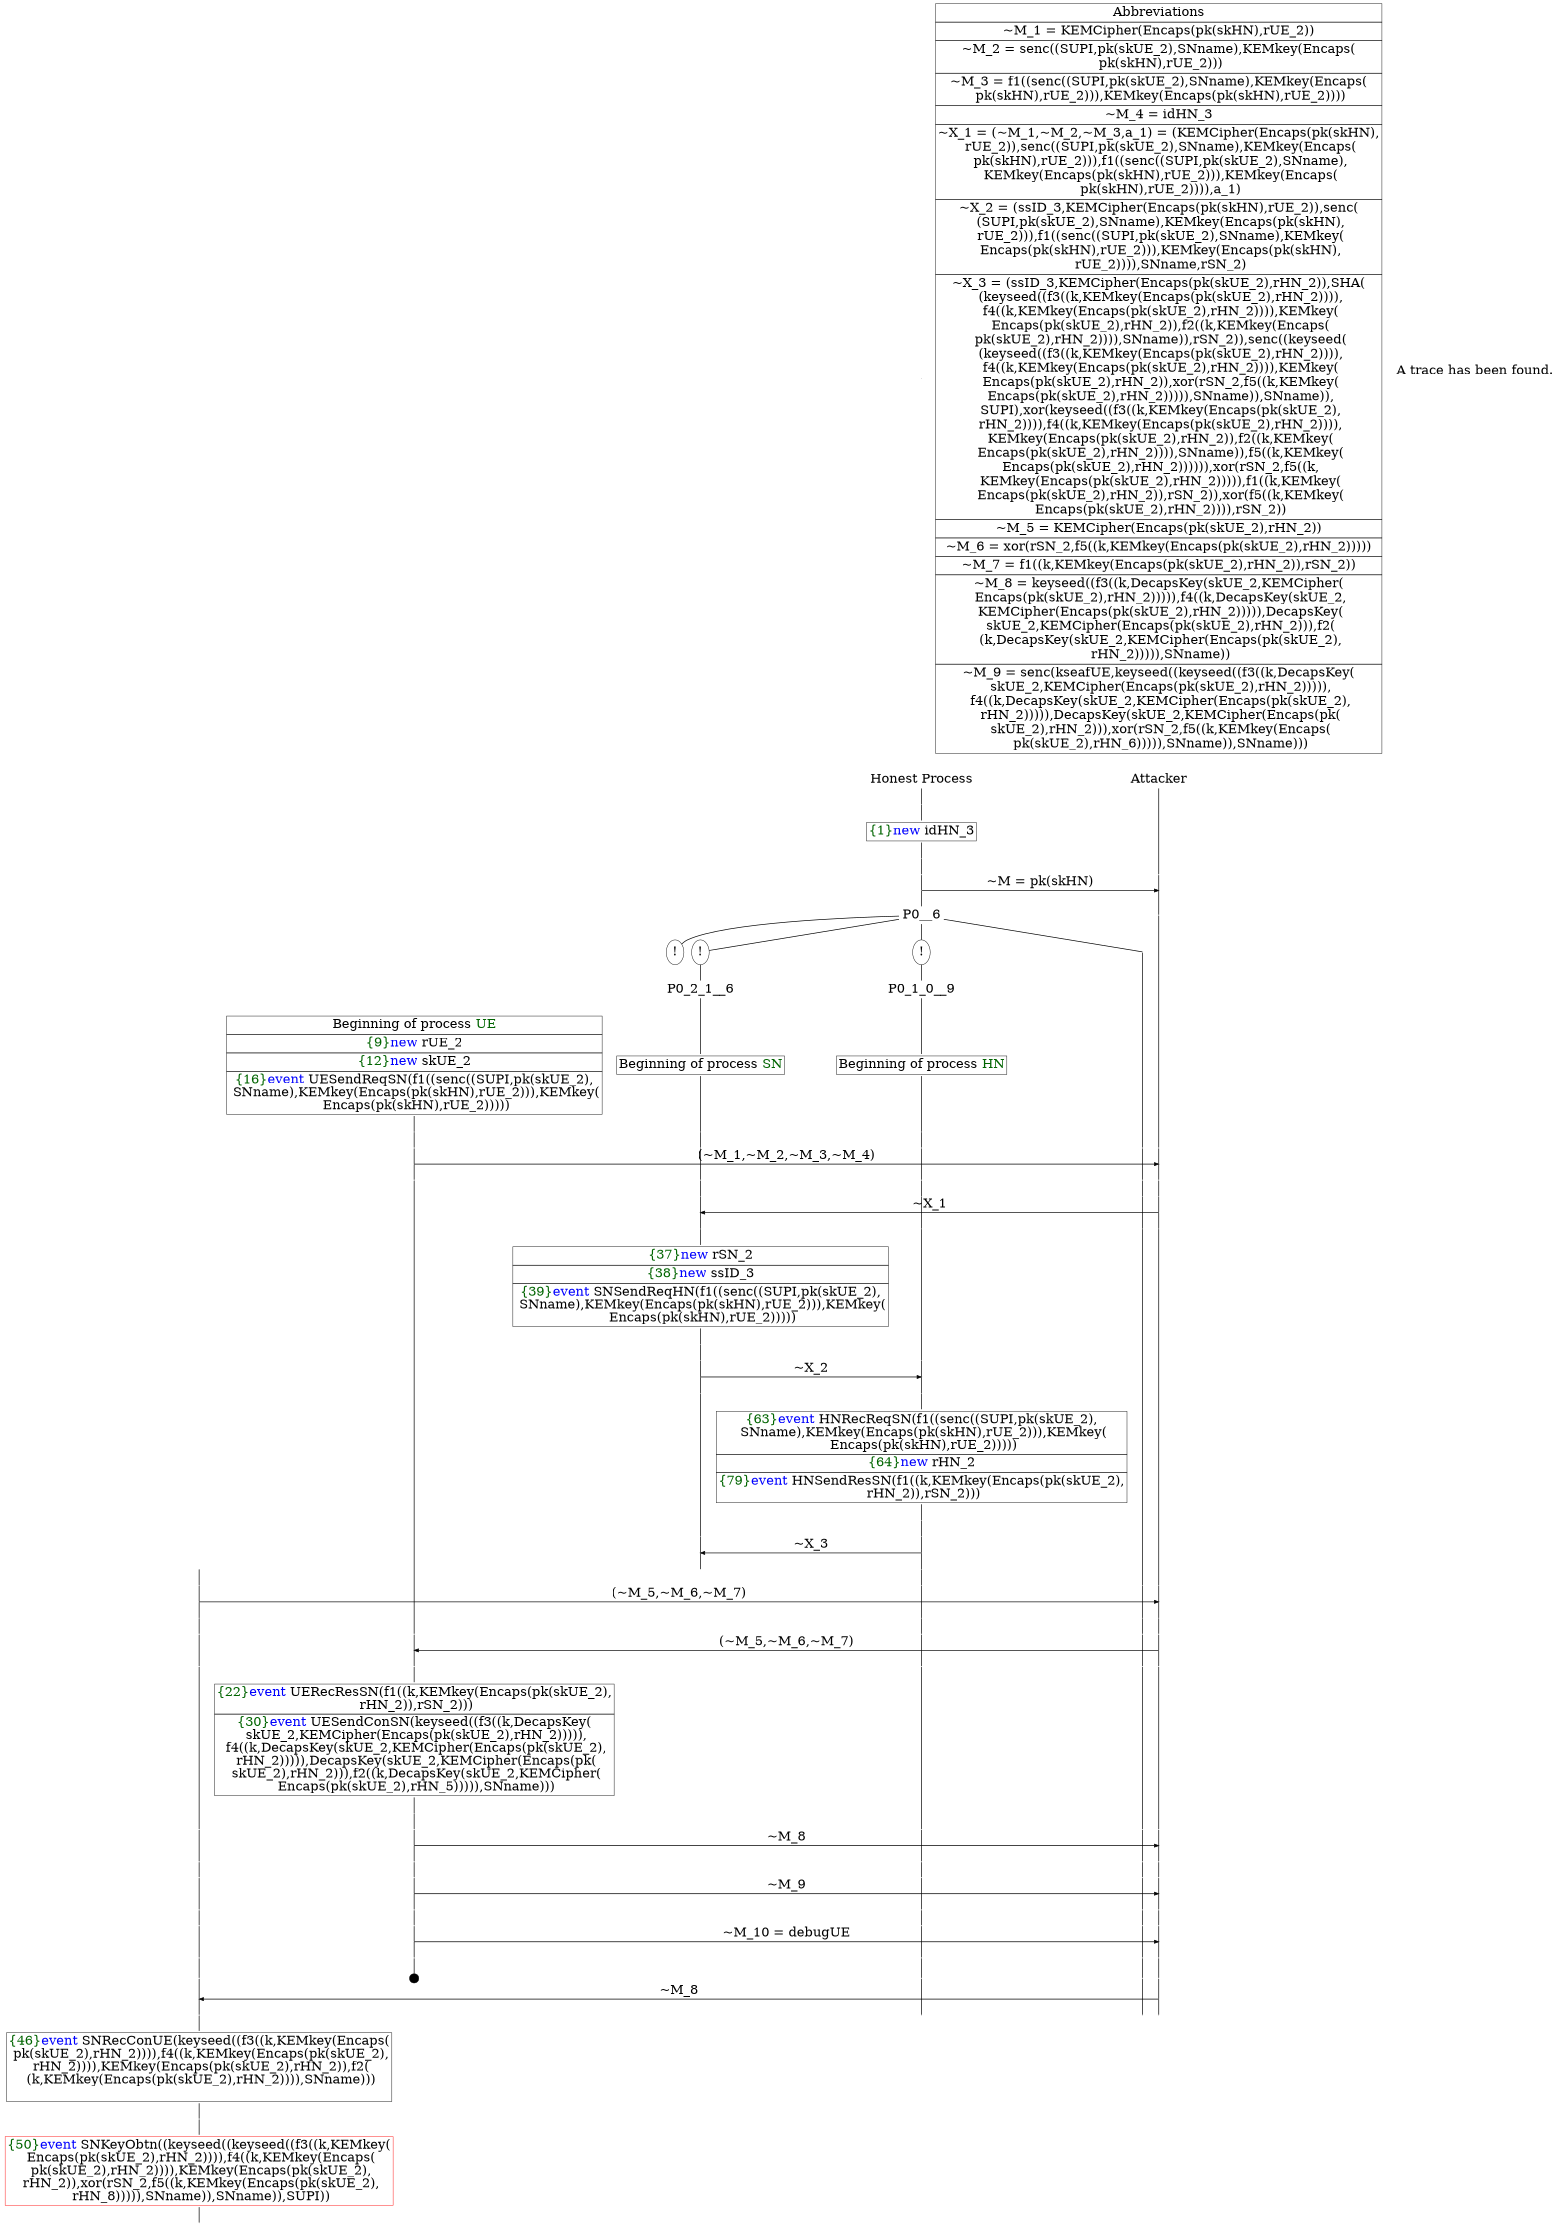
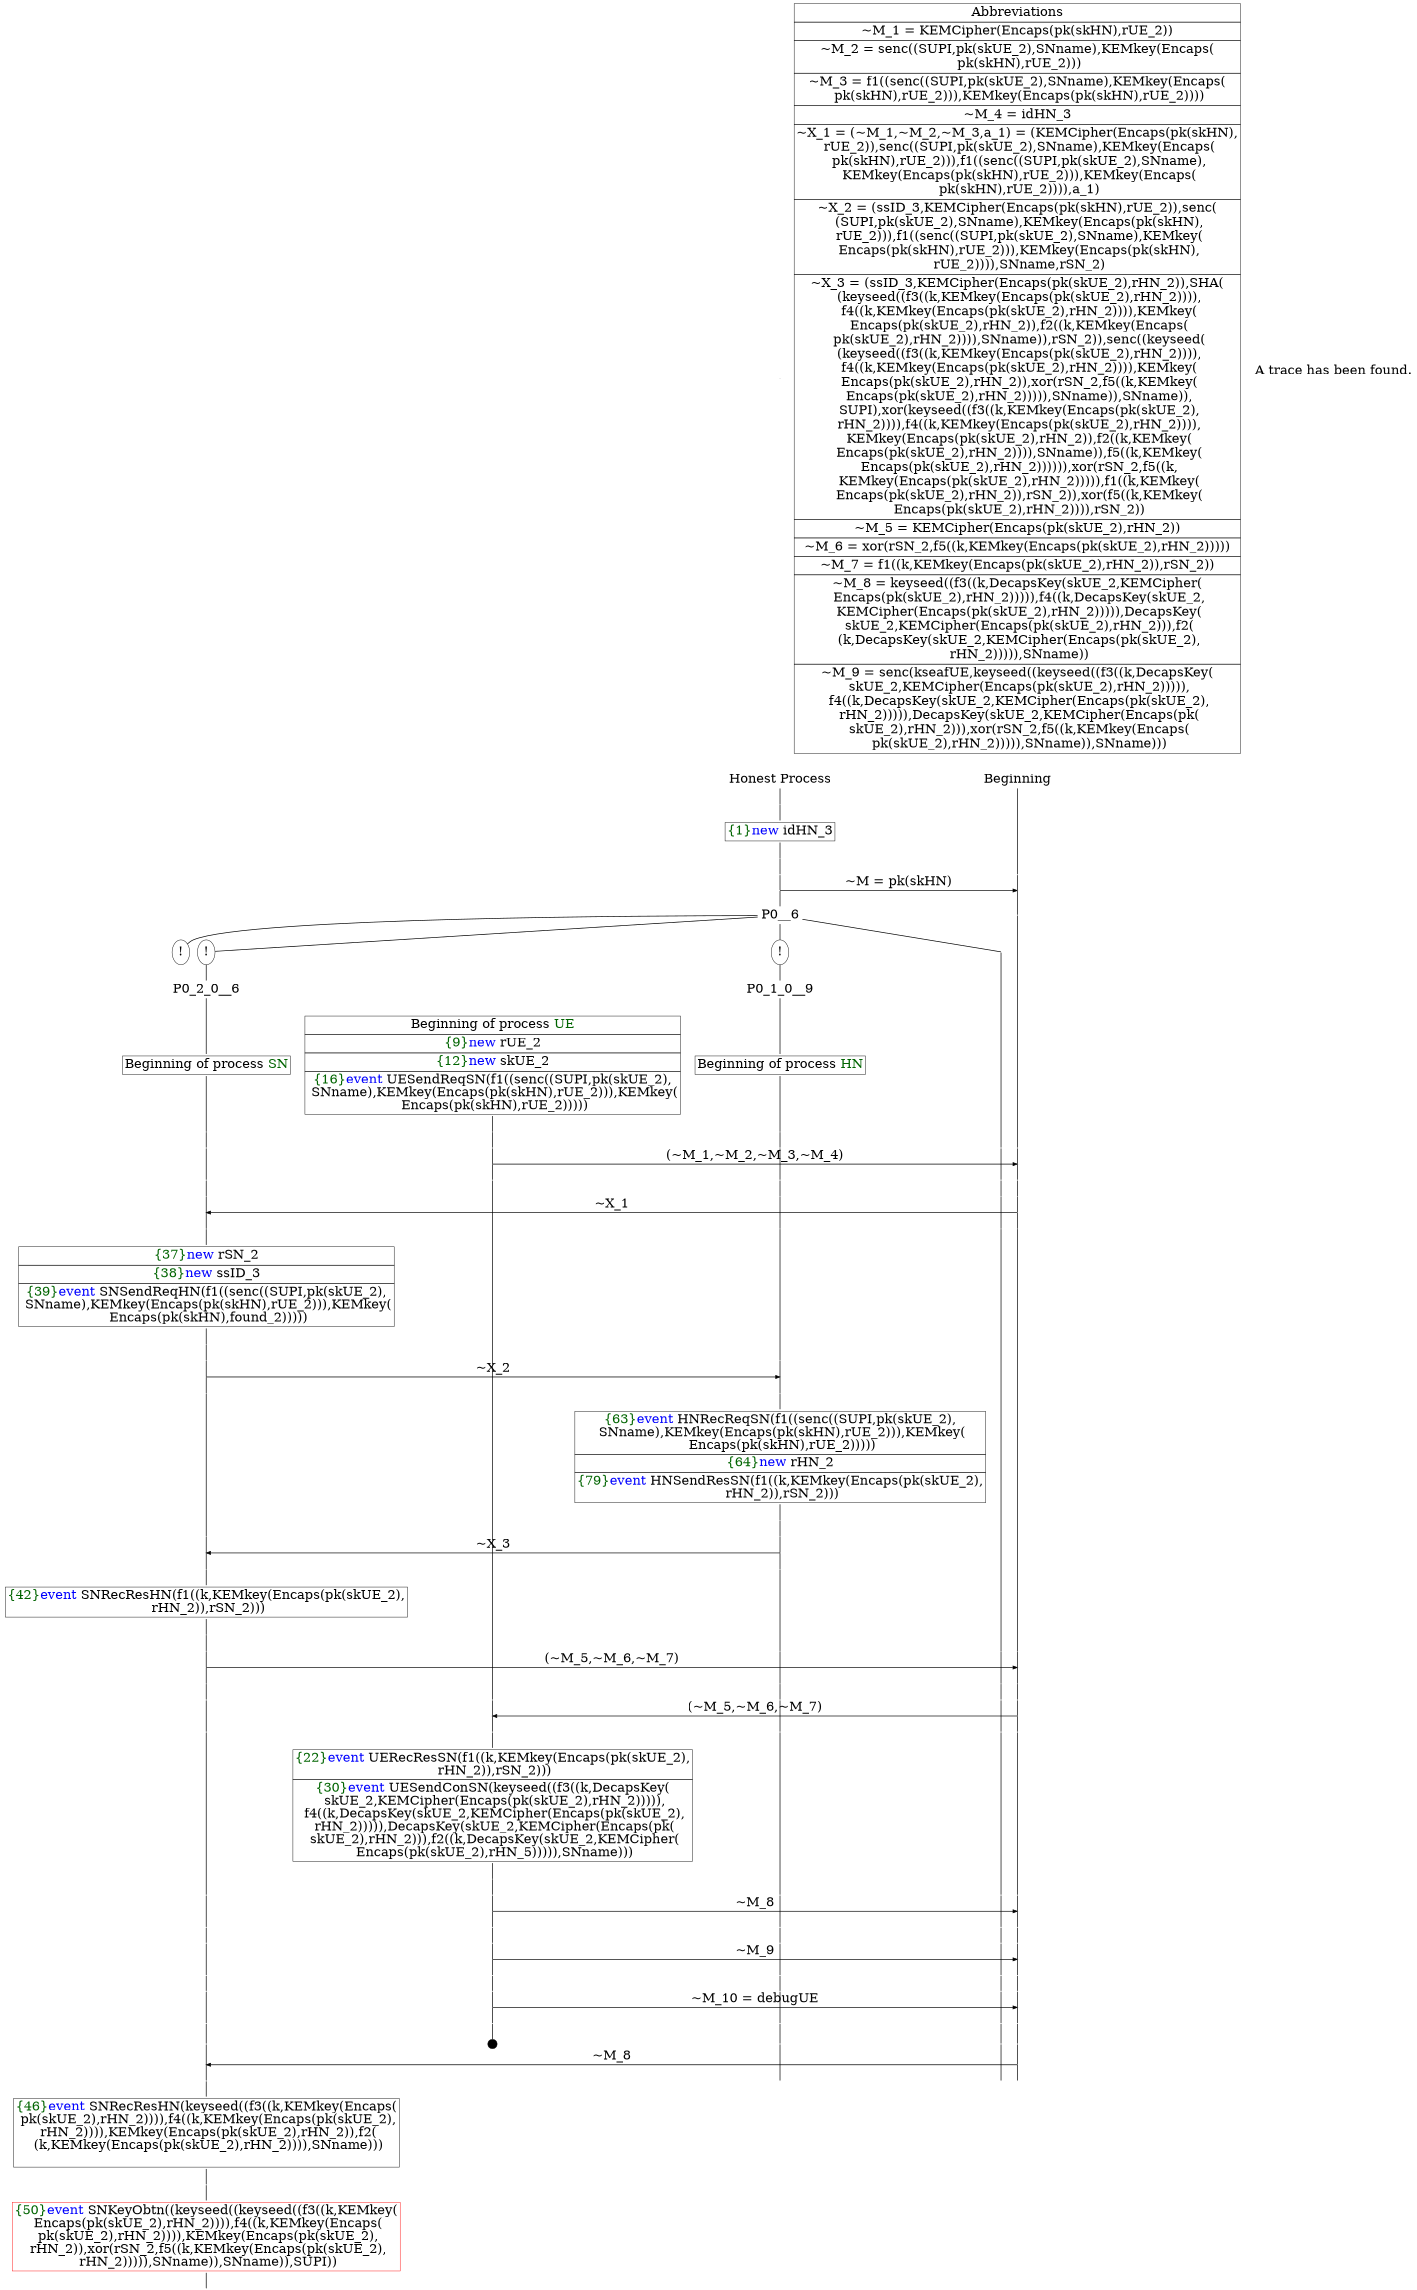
(1159, 744) -> (1017, 744)
(1159, 780) -> (1017, 780)
(700, 989) -> (206, 989)
(701, 1318) -> (206, 1318)
none -> (206, 1602)
(234, 2041) -> (241, 2107)
(199, 2196) -> (206, 2262)
